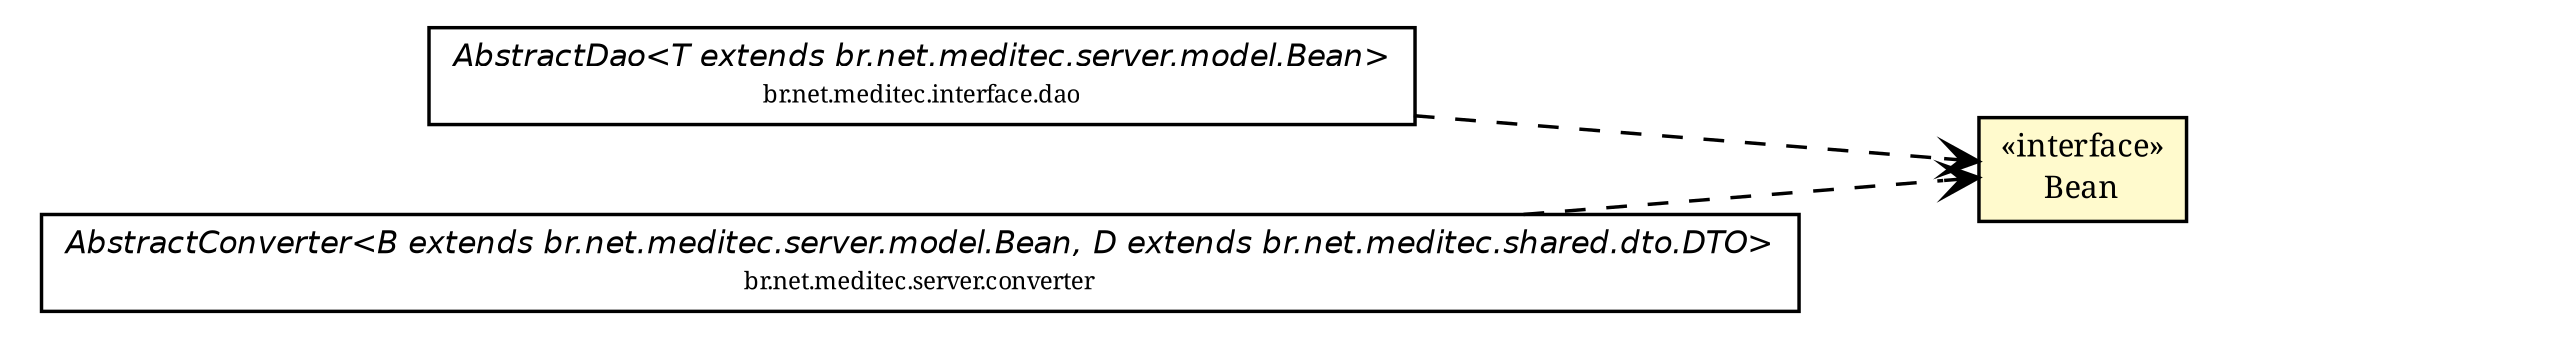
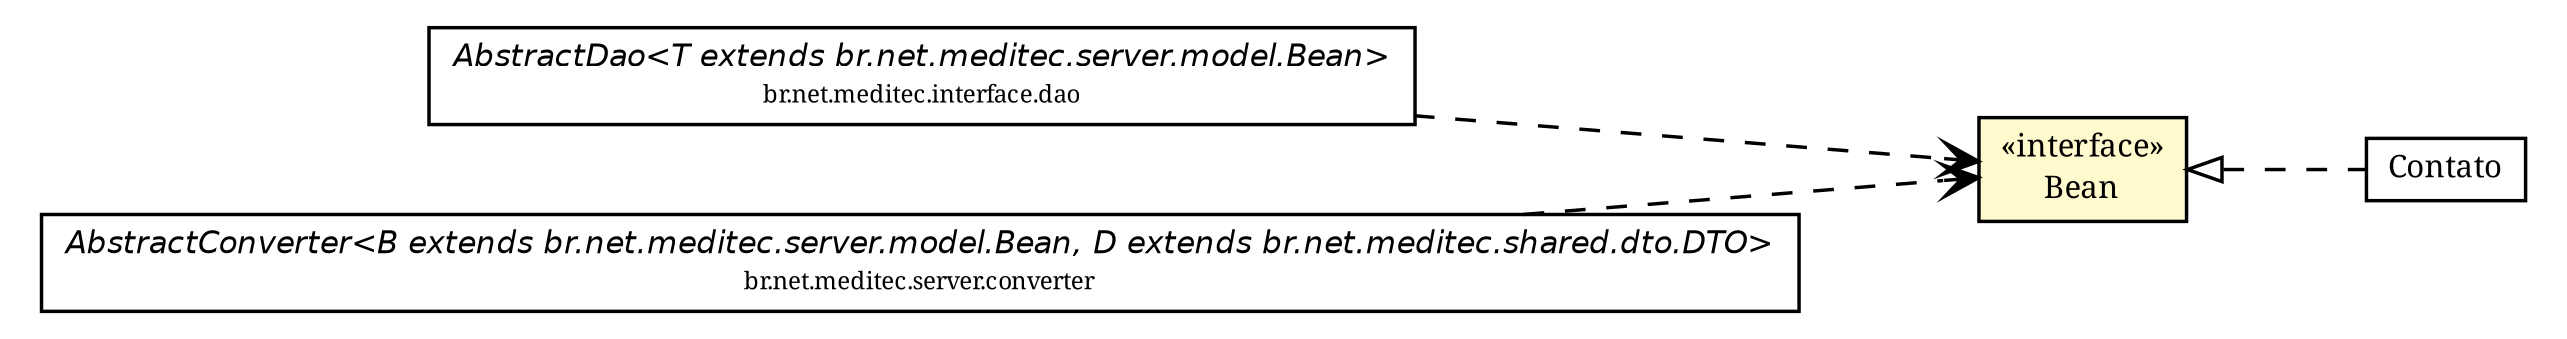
none -> (2446, 170)
